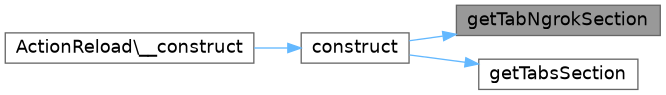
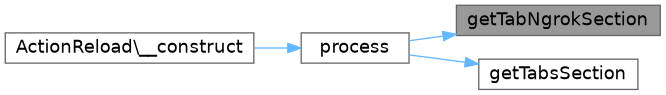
(355, 48) -> (355, 48)
